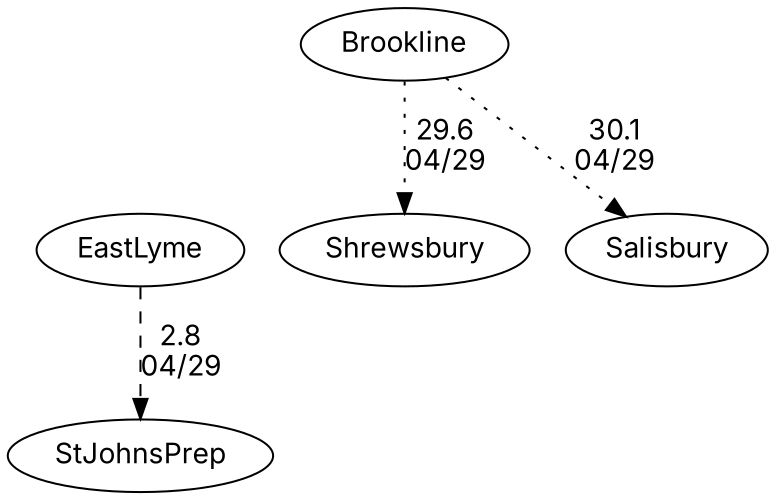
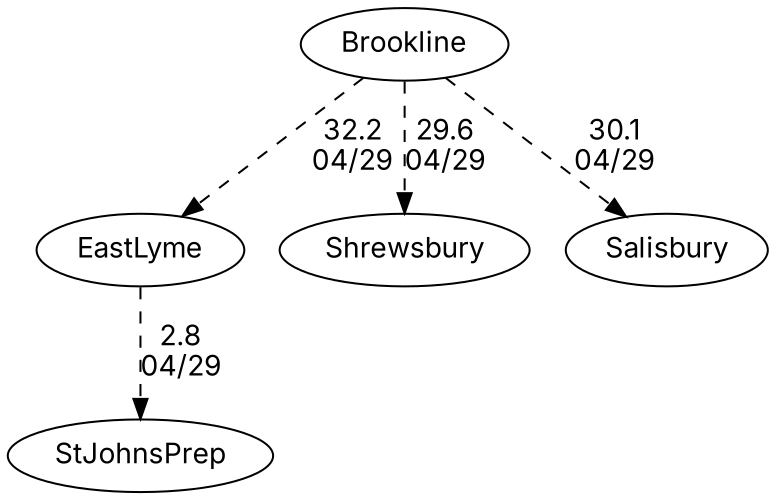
(405, 137) -> (405, 137)
none -> (281, 141)
(528, 141) -> (528, 141)
